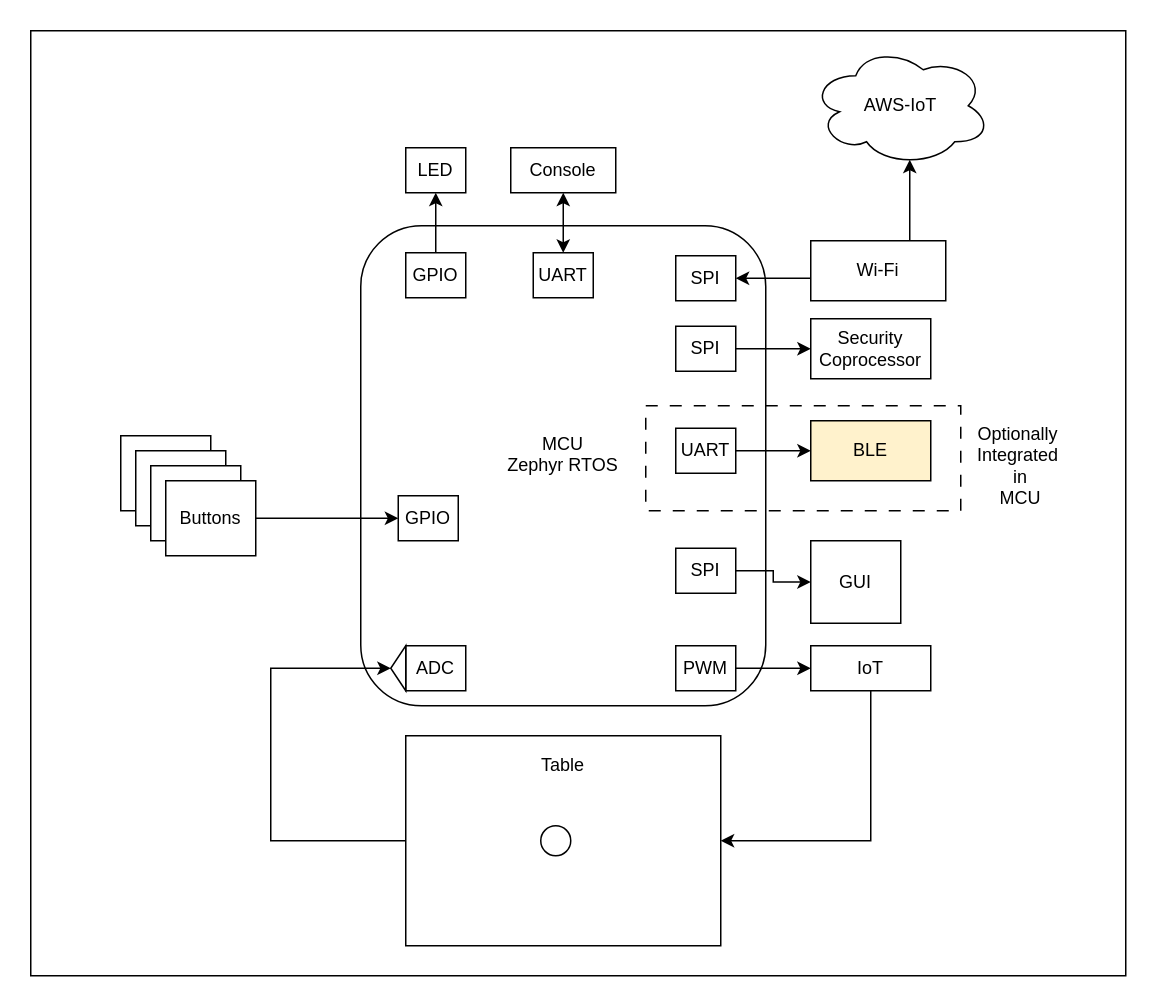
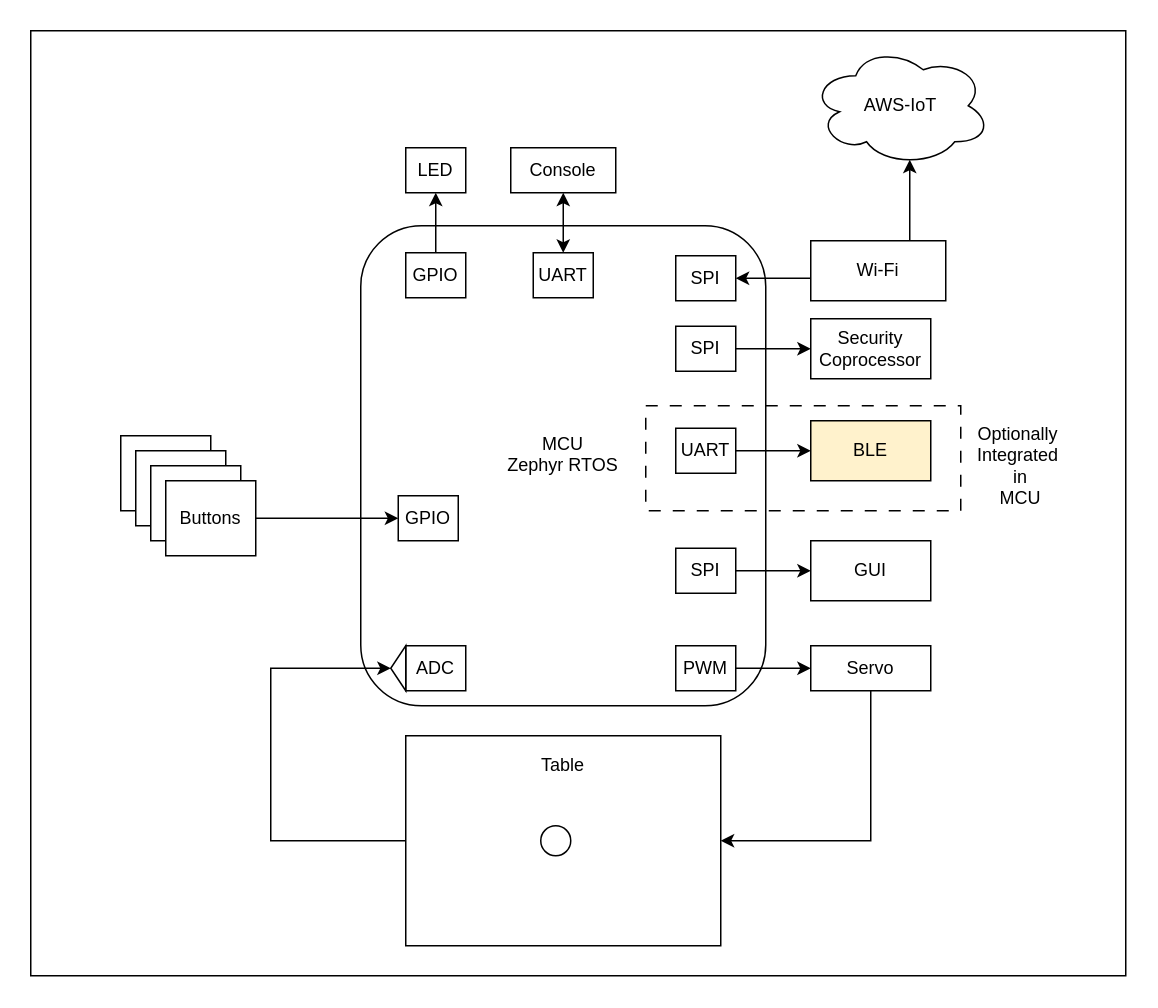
(856, 582) -> (871, 571)
(871, 668) -> (871, 668)
